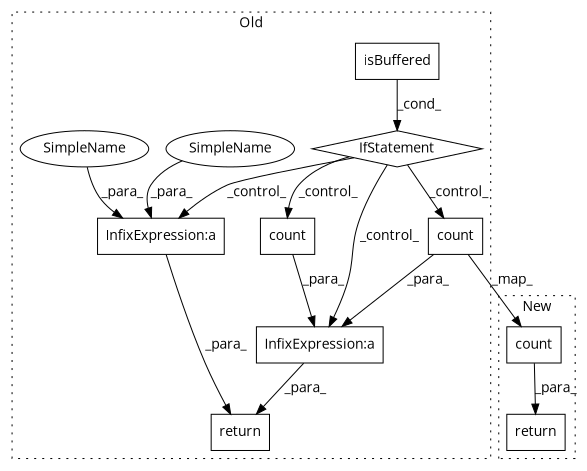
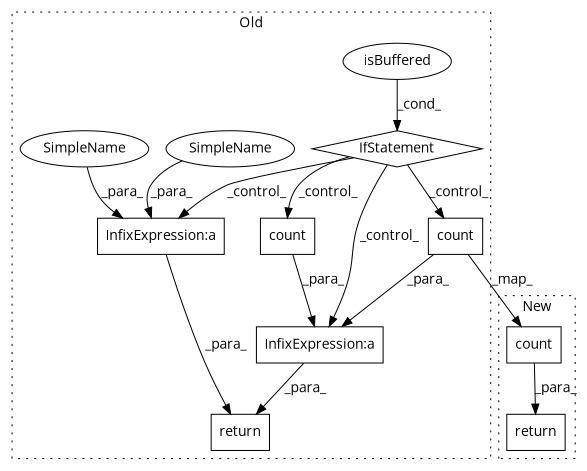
(397, 61) -> (397, 61)
